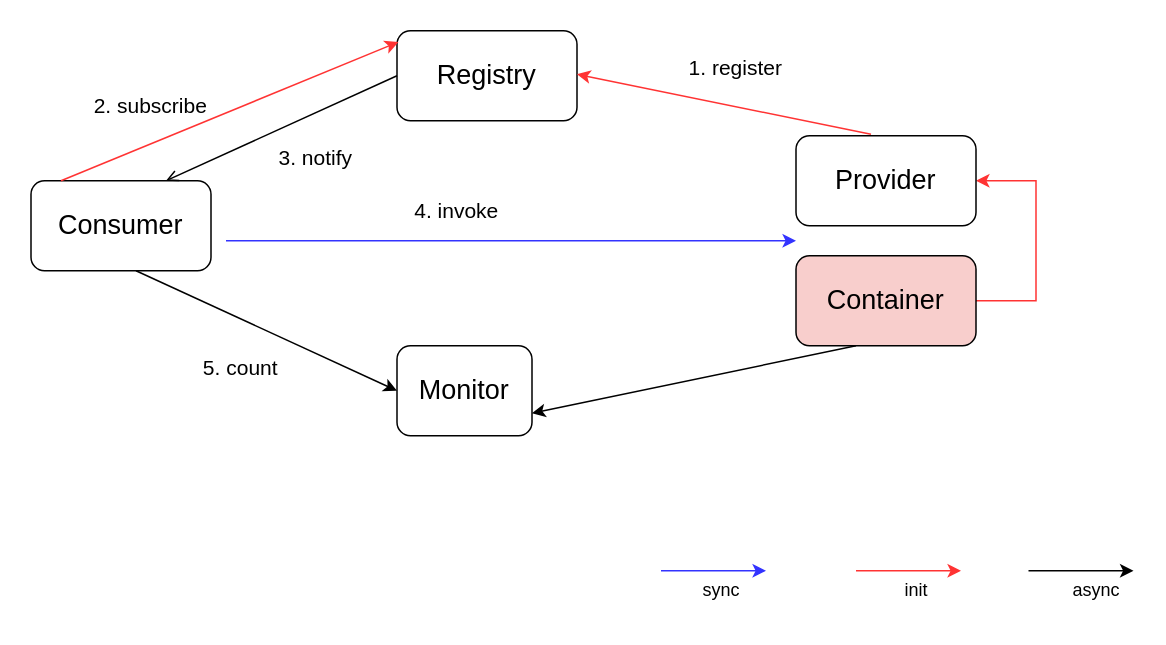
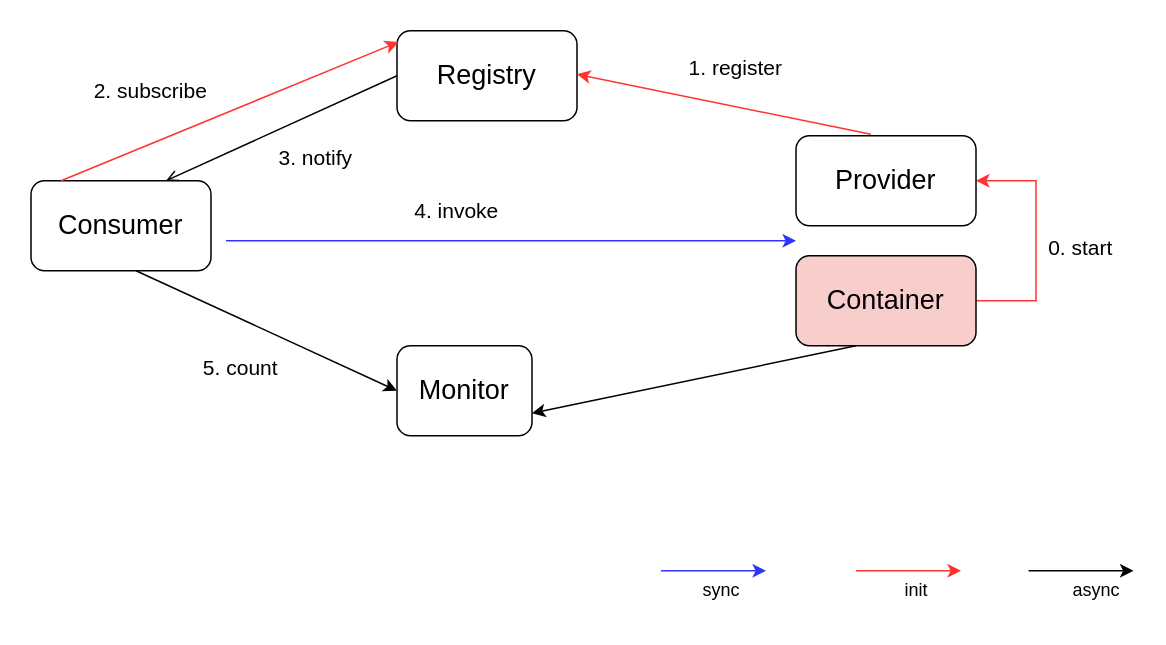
(151, 106) -> (151, 91)
none -> (1081, 248)
